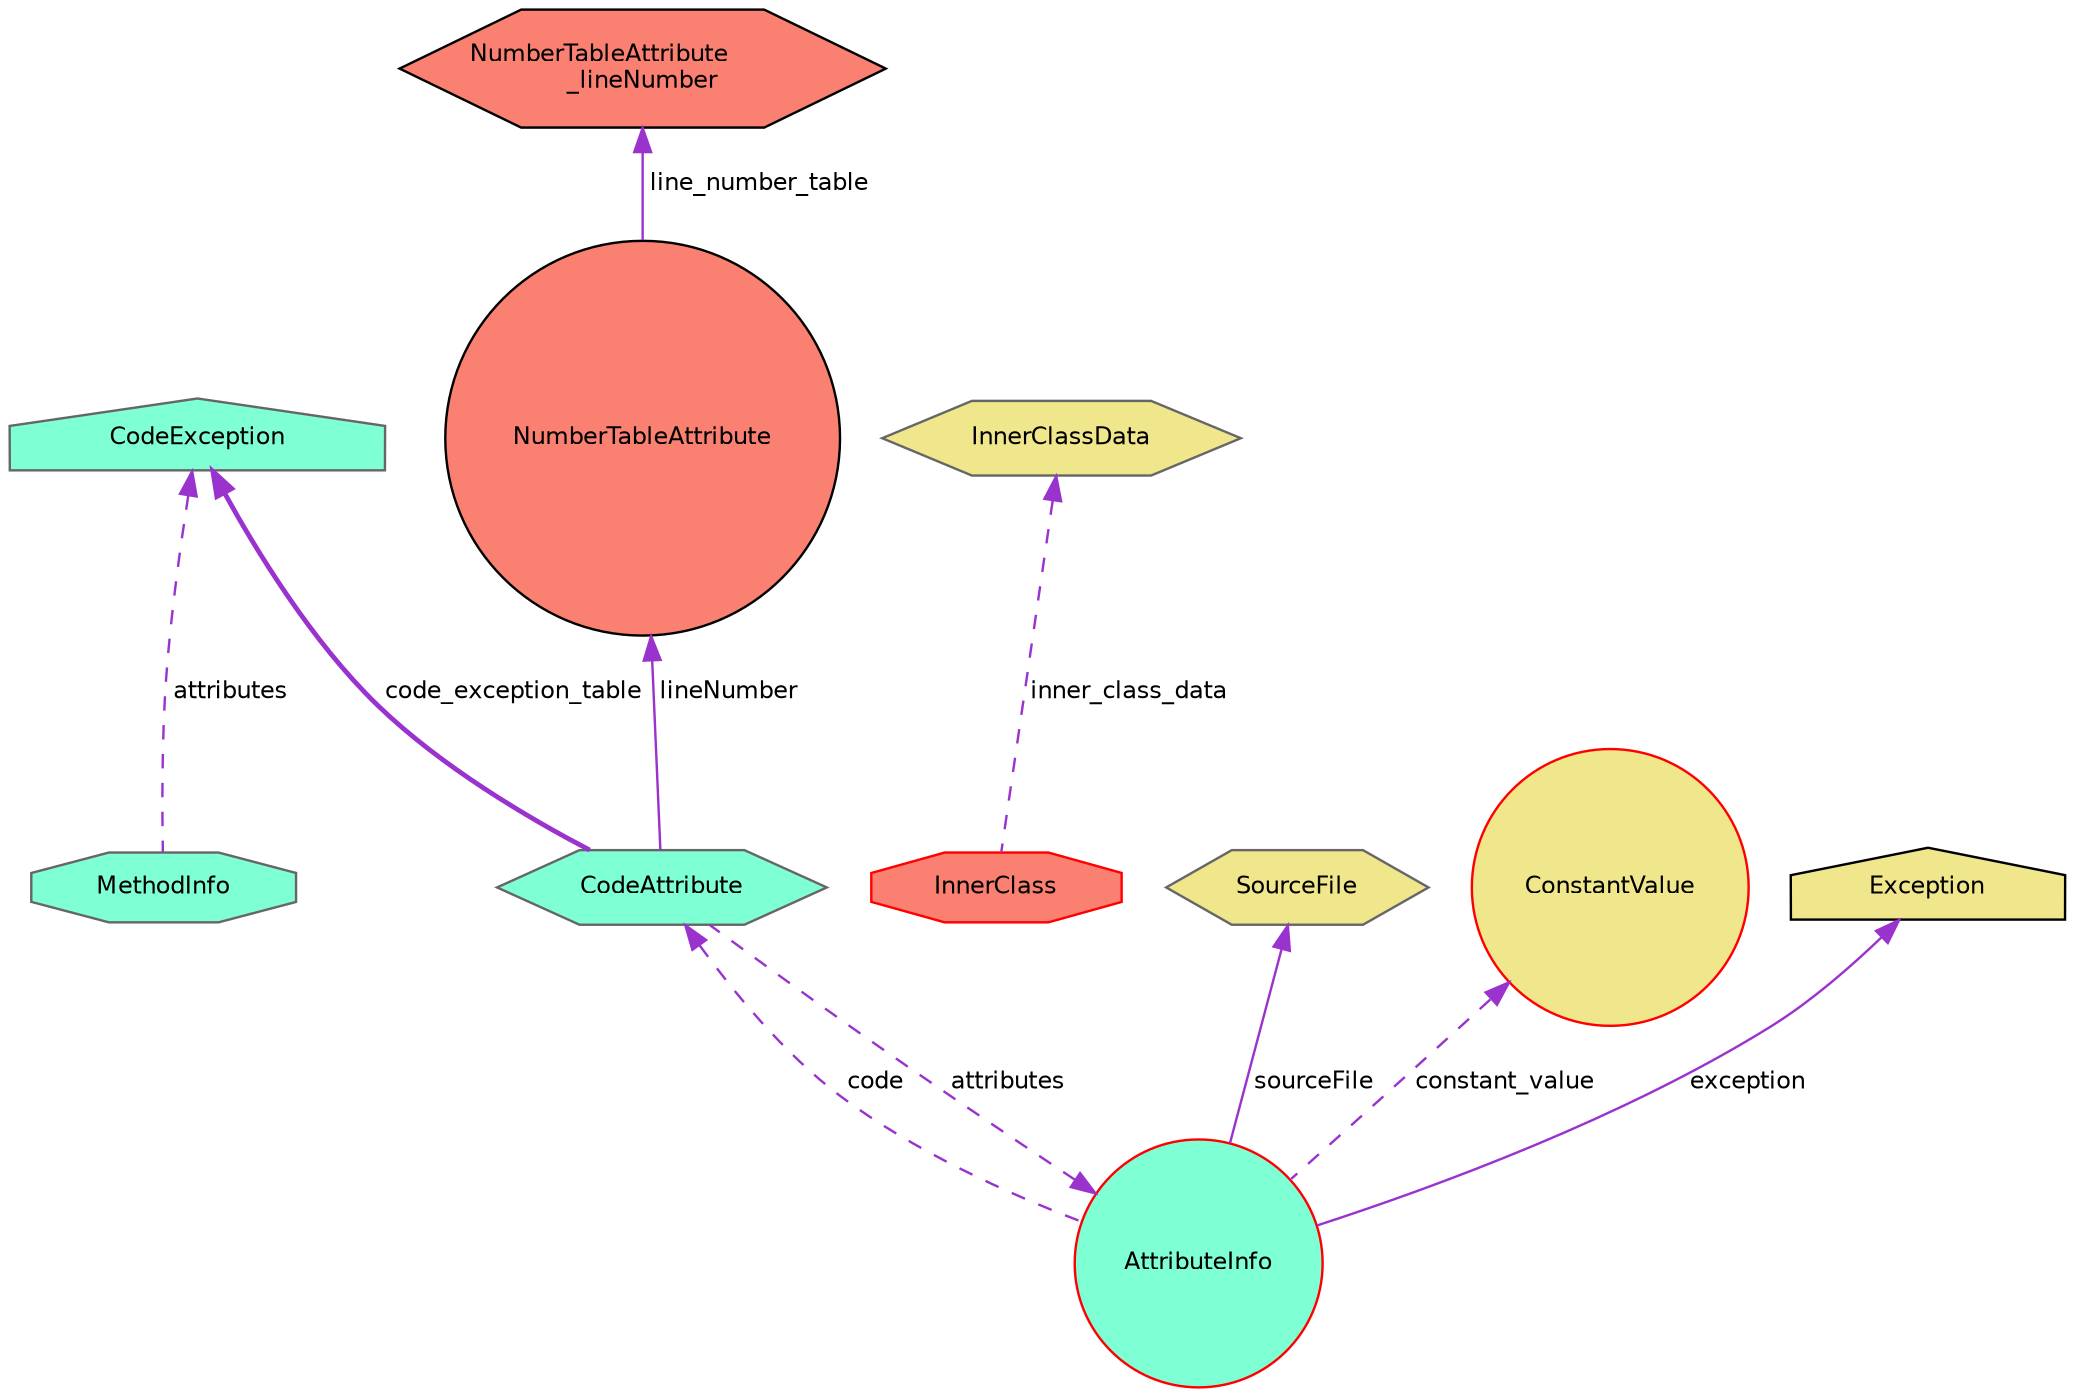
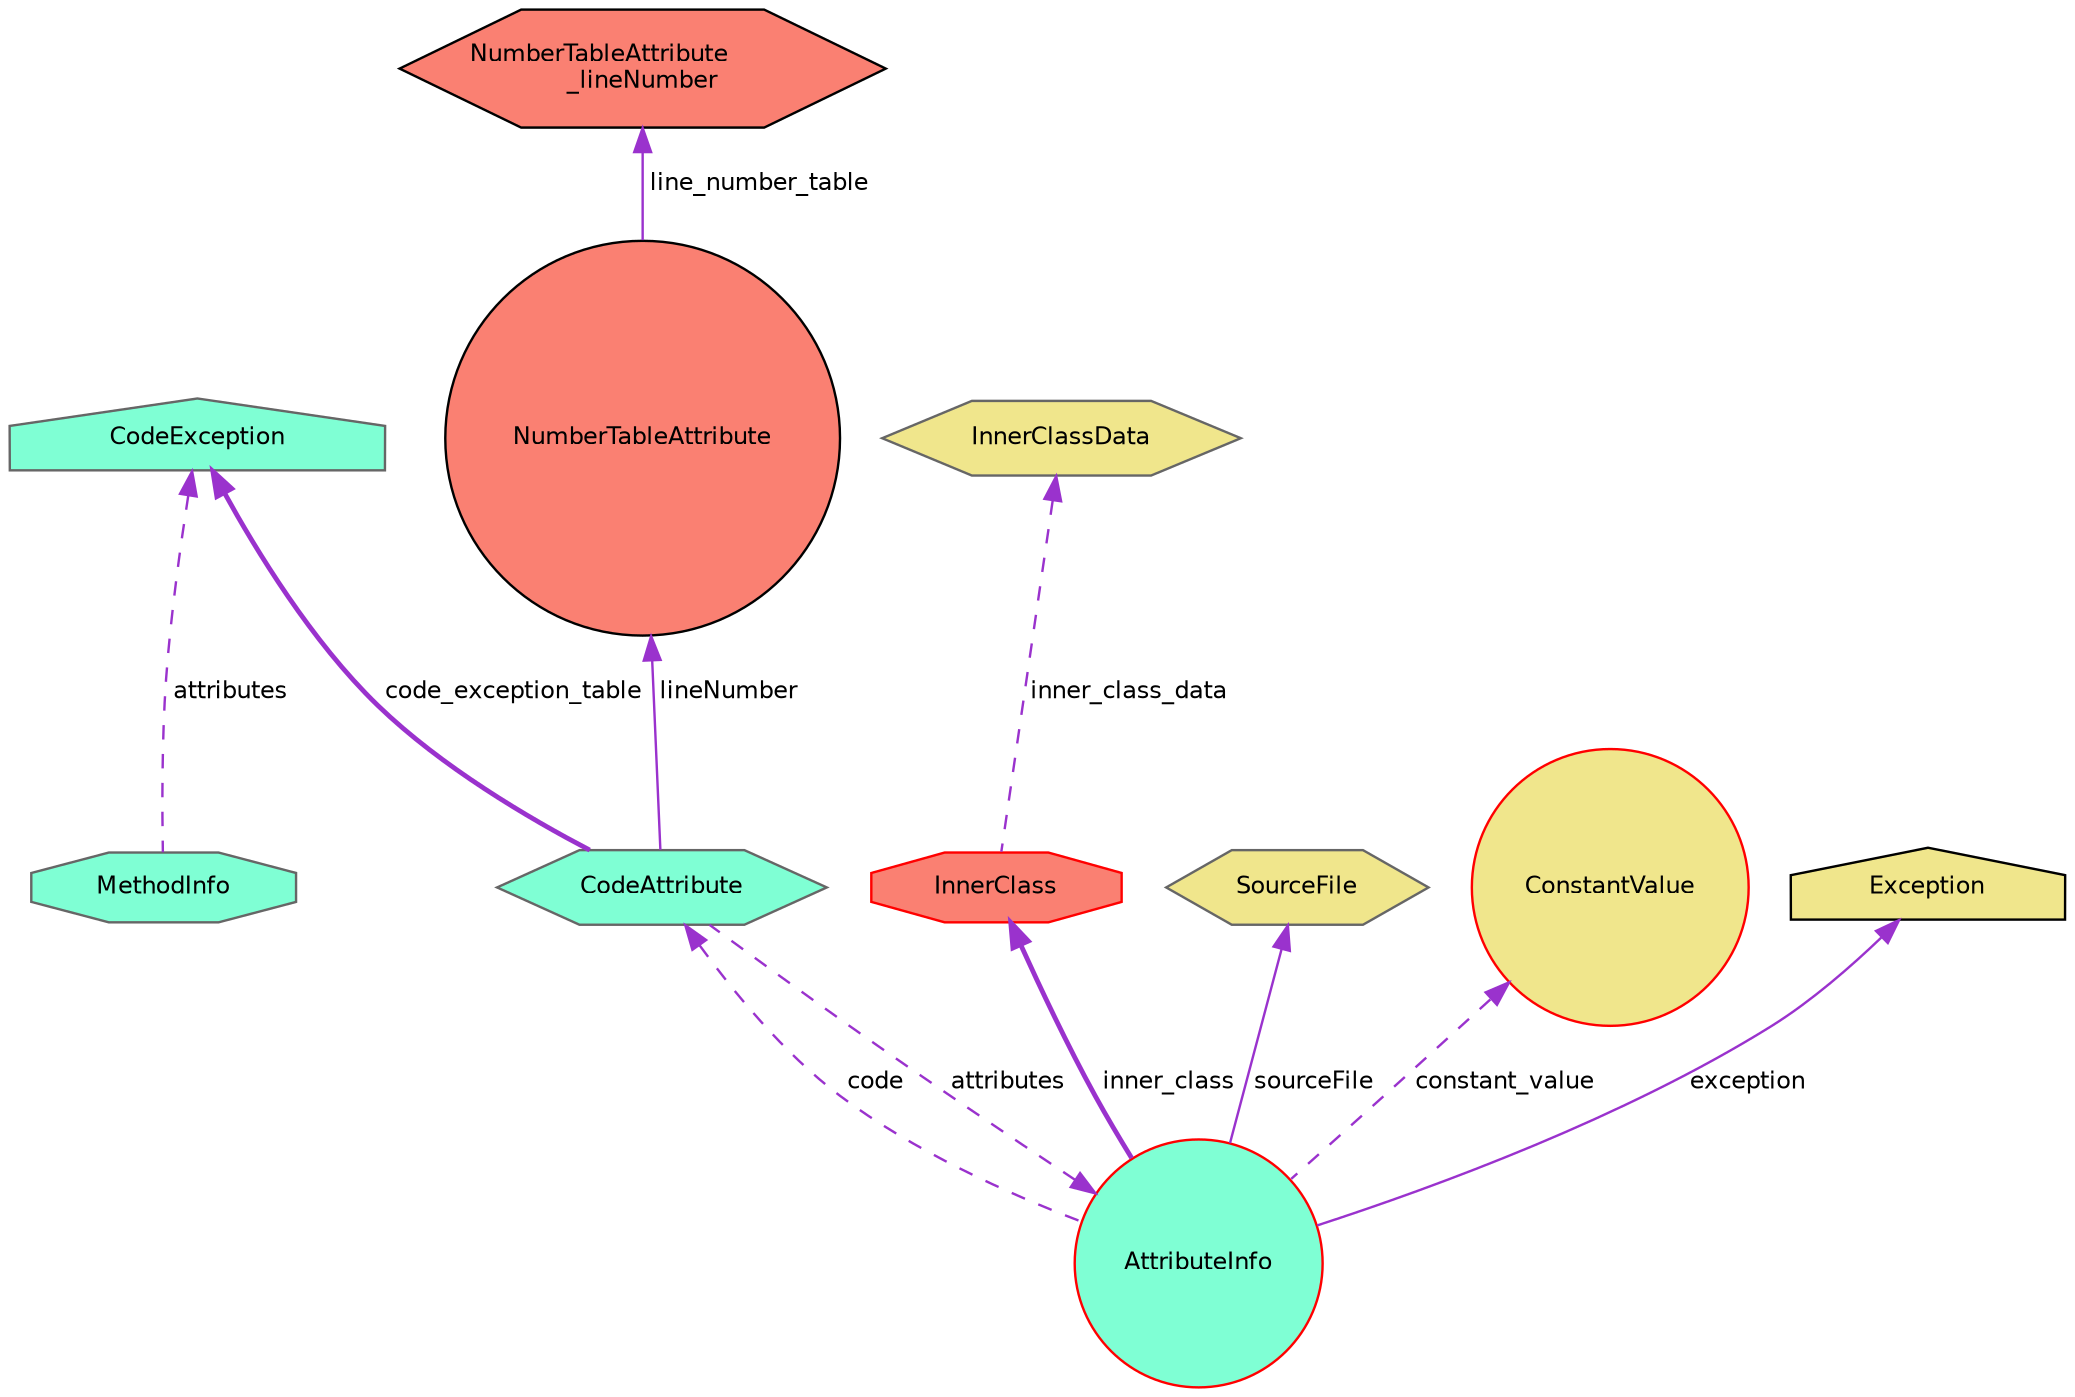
none -> (1073, 1053)
